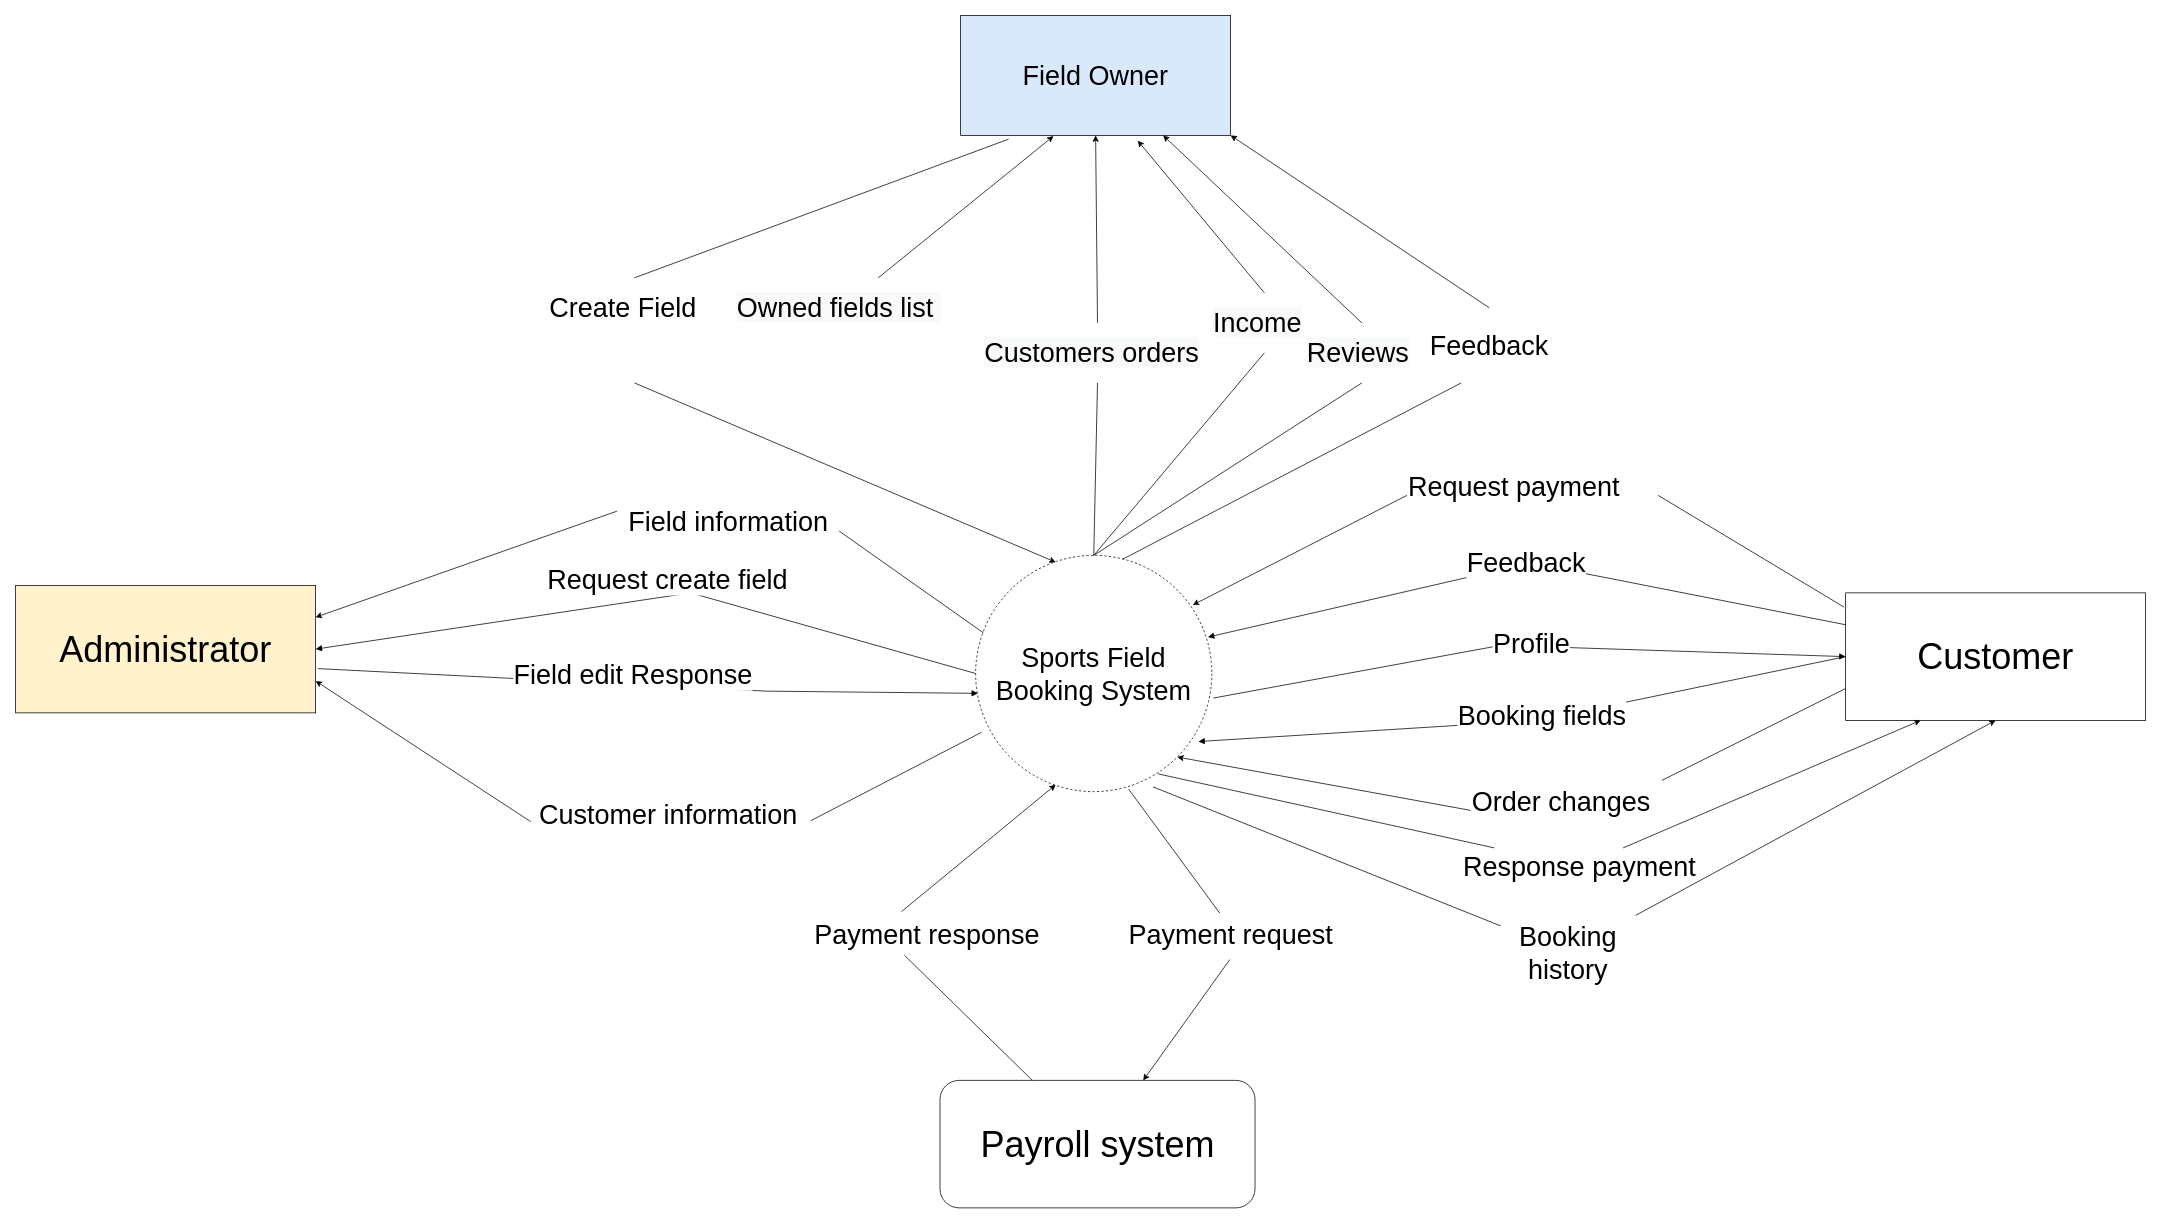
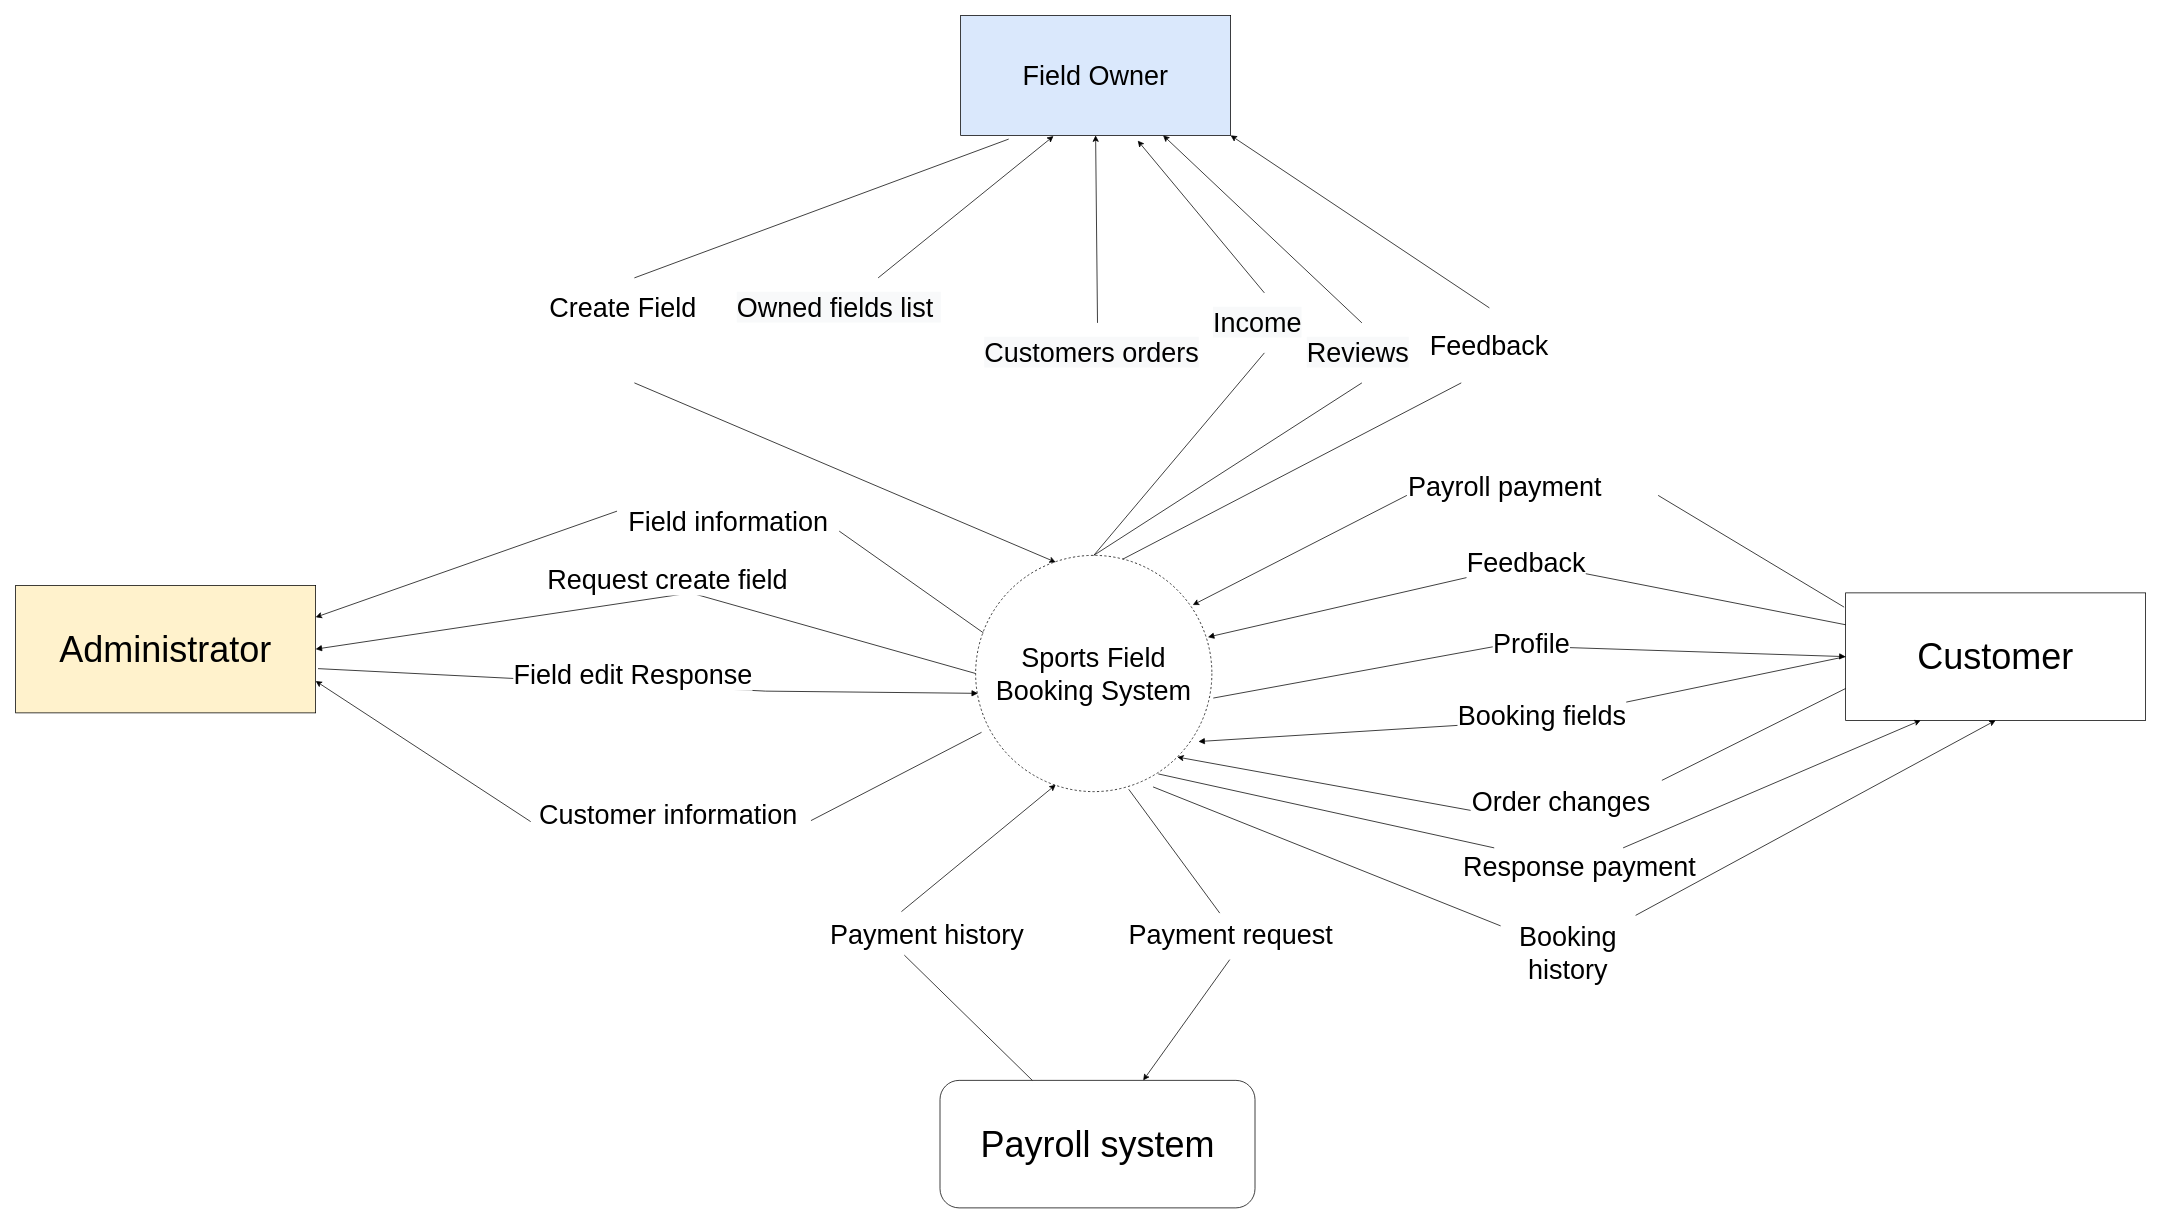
(1095, 467) -> none
(1445, 476) -> (1442, 476)
(927, 934) -> (927, 934)
